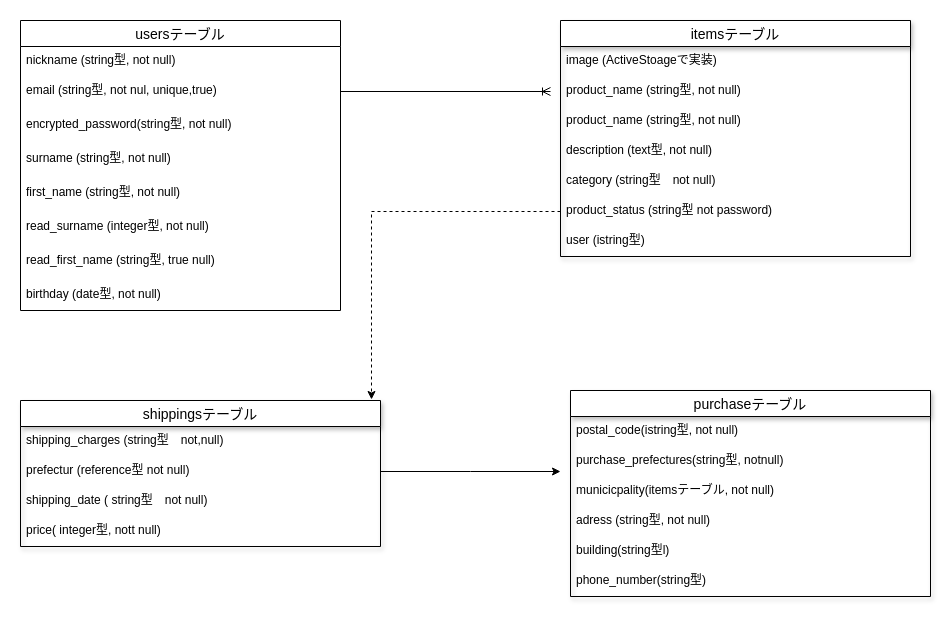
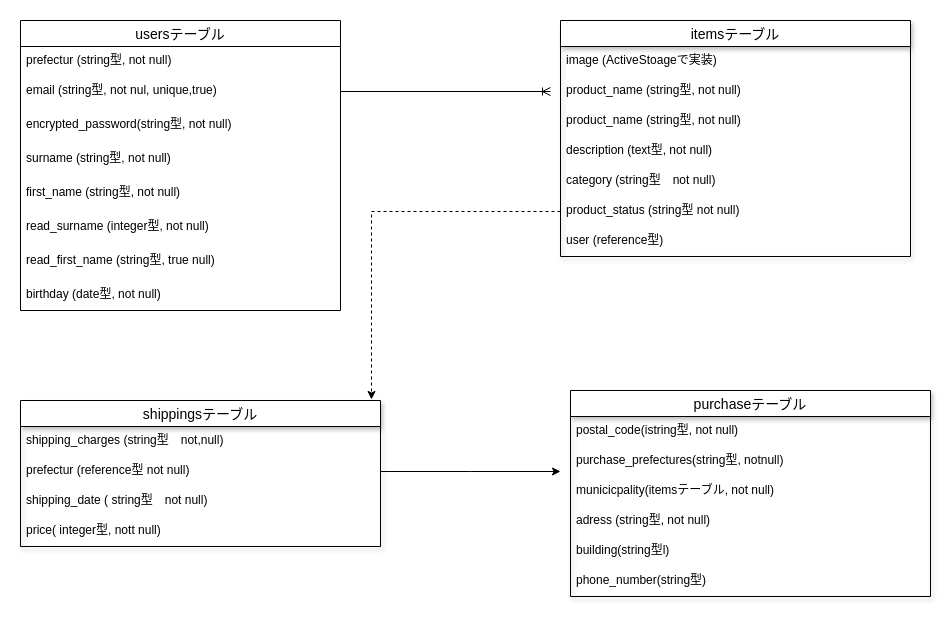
(110, 60) -> (115, 60)
(687, 210) -> (670, 210)
(614, 240) -> (624, 240)
